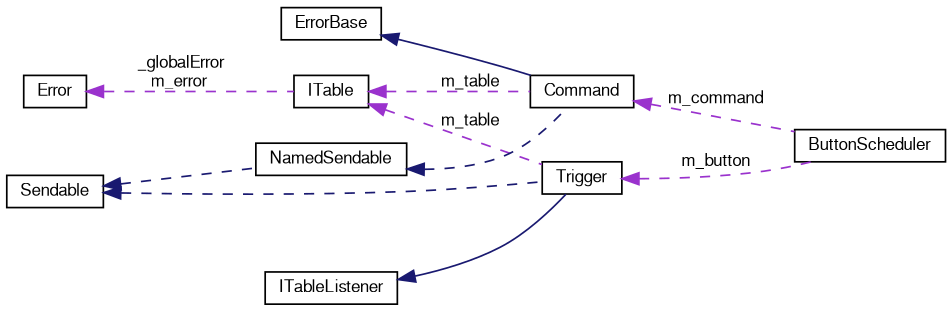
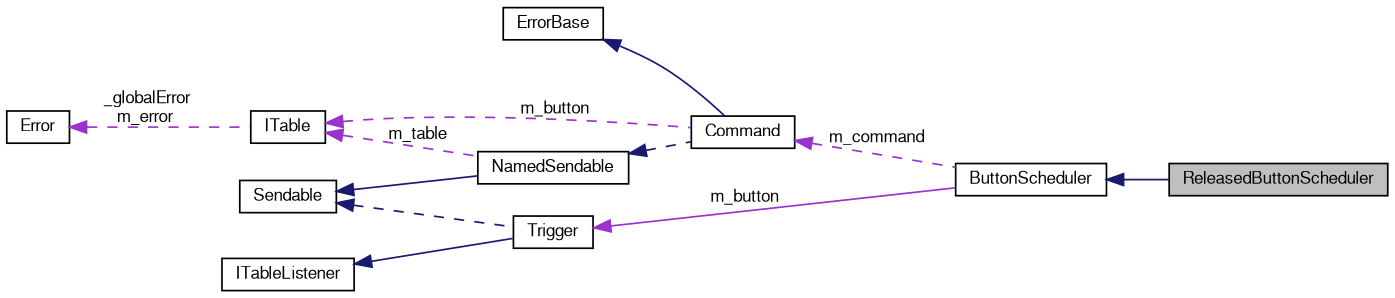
(469, 82) -> (553, 109)
(464, 137) -> (410, 146)
(726, 175) -> (783, 207)
(188, 176) -> (415, 183)
none -> (1278, 180)
